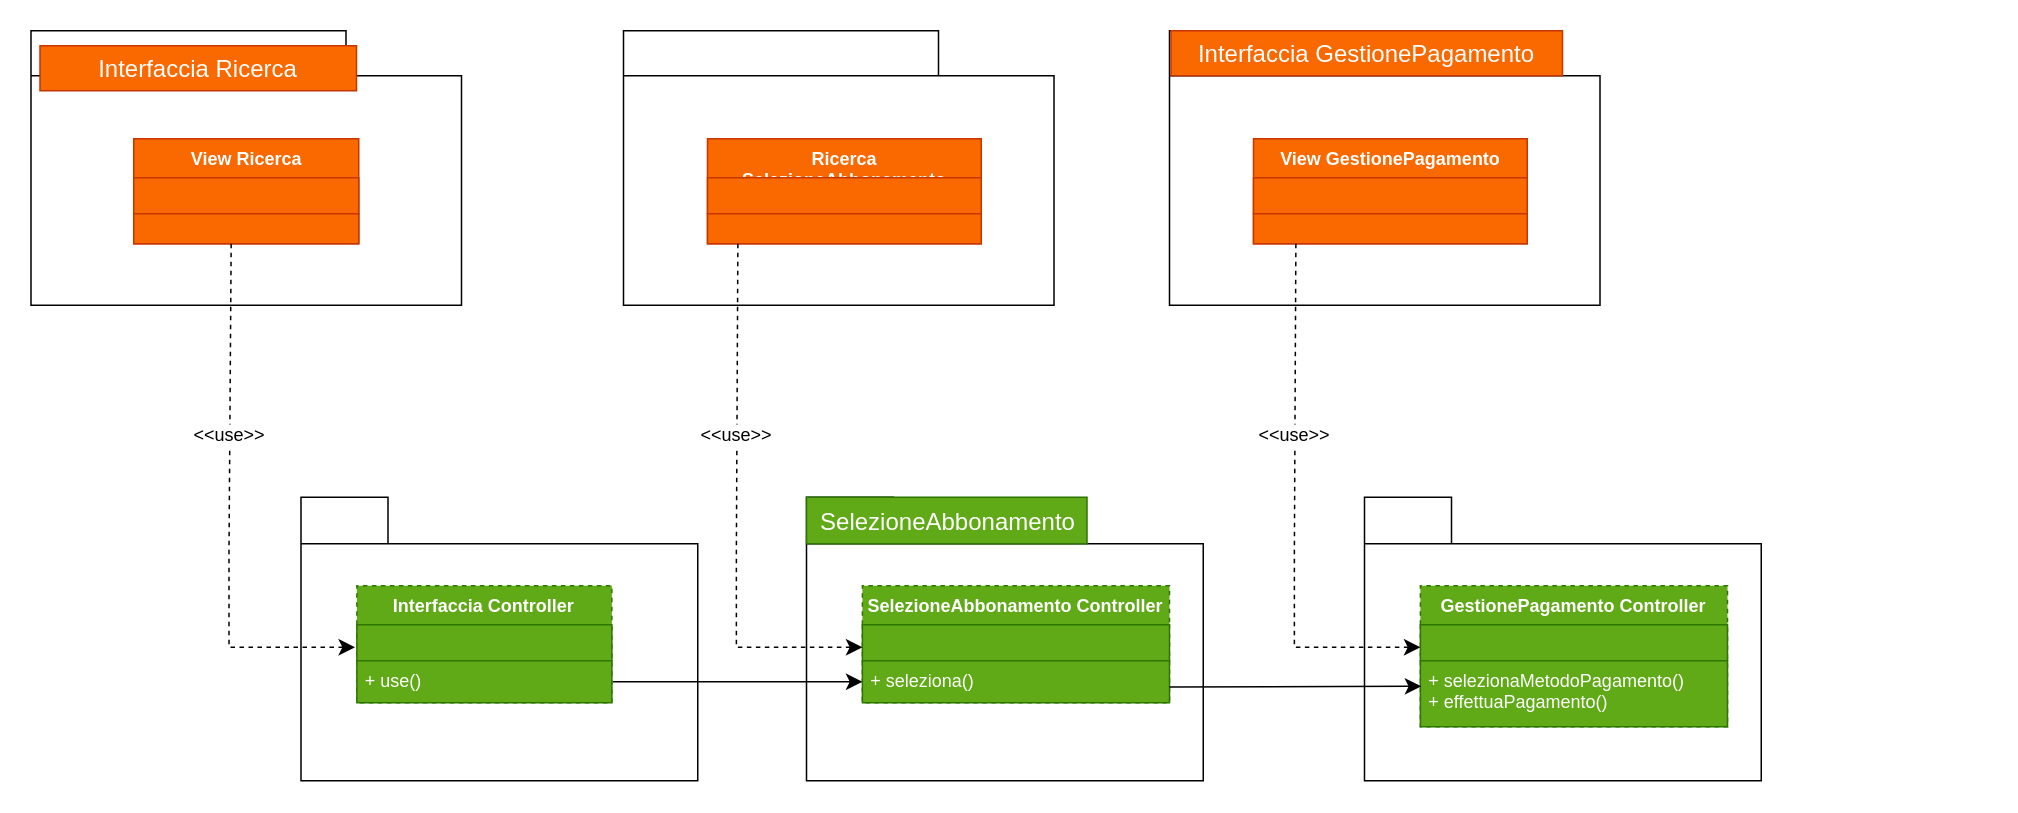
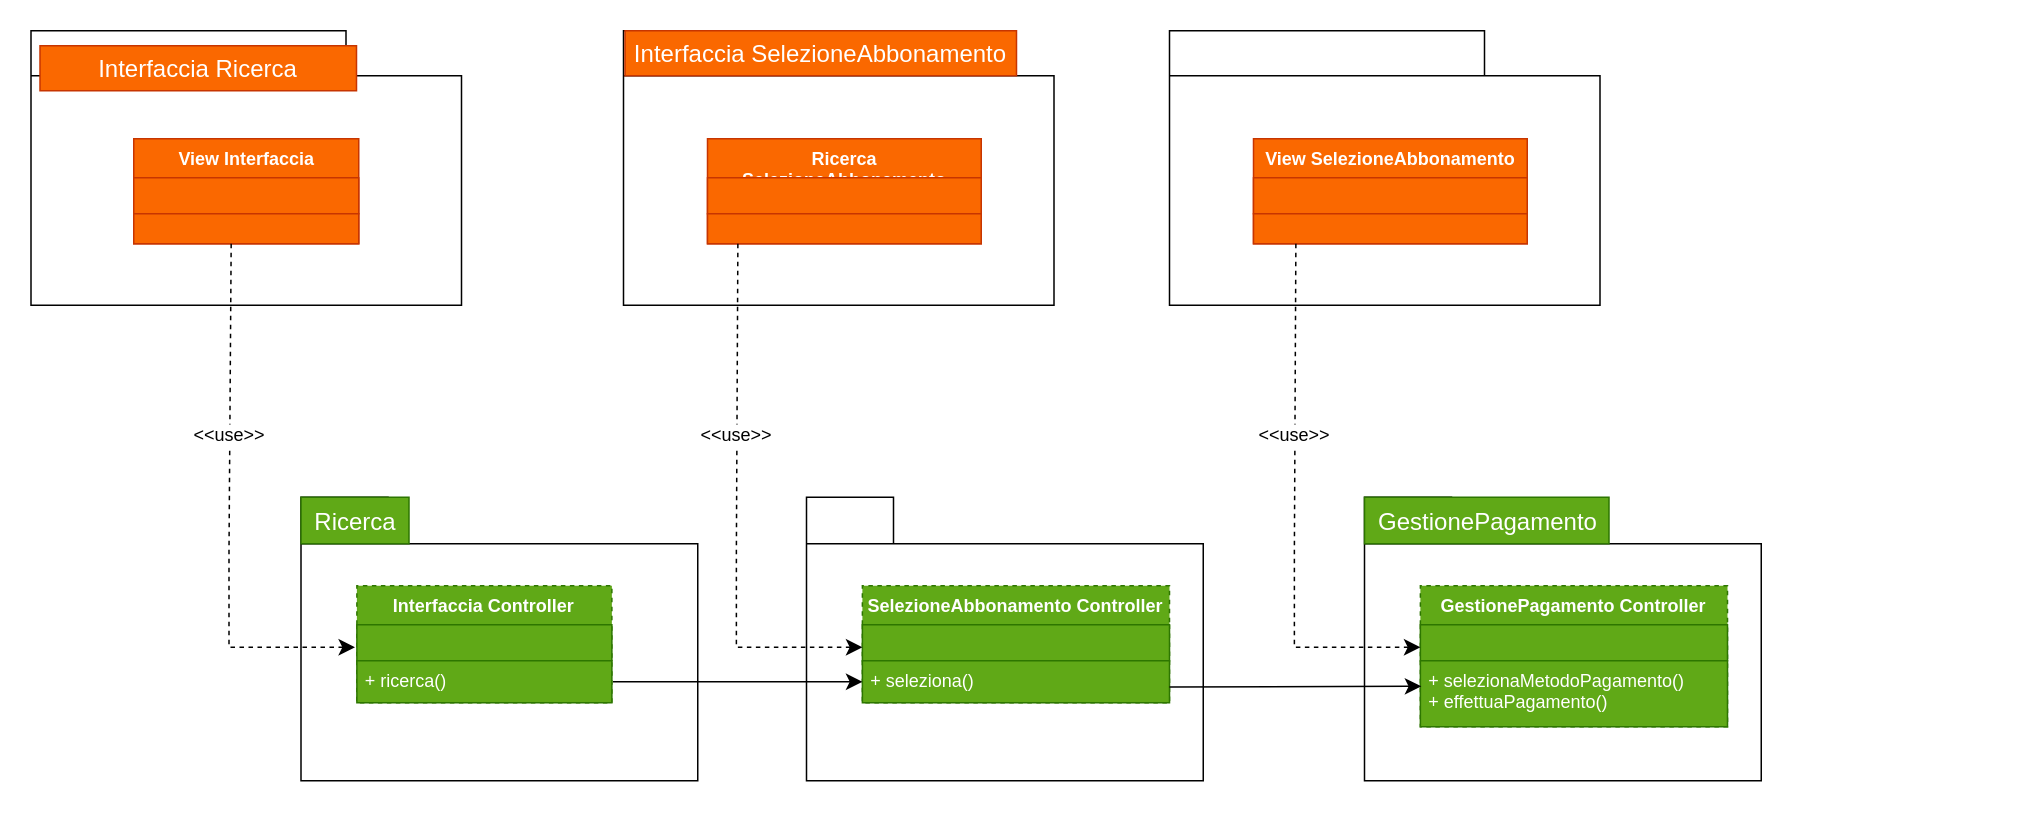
none -> (821, 53)
(1367, 53) -> none
(247, 160) -> (247, 160)
(1391, 160) -> (1391, 160)
none -> (355, 521)
(947, 521) -> none
none -> (1487, 521)
(398, 682) -> (416, 682)
